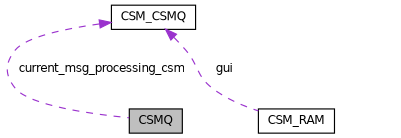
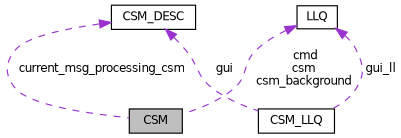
(154, 17) -> (154, 17)
none -> (317, 17)
(156, 121) -> (156, 121)
(296, 121) -> (296, 121)
